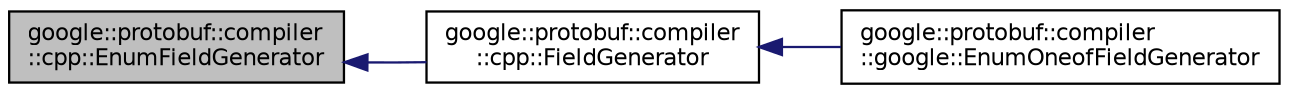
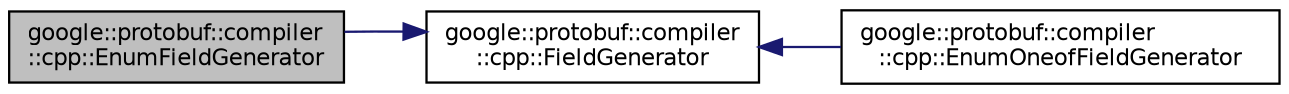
(1061, 47) -> (1061, 47)
(397, 62) -> (374, 32)
